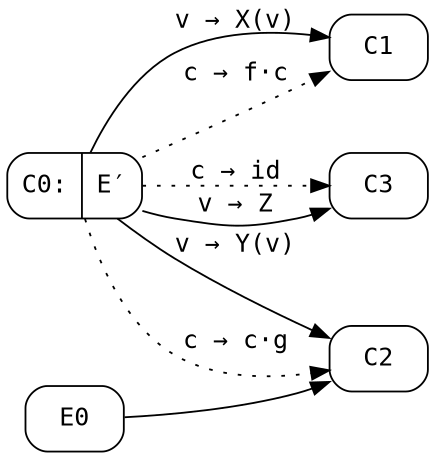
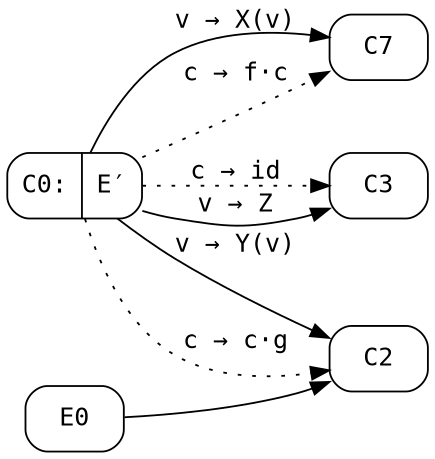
(379, 47) -> (379, 47)
